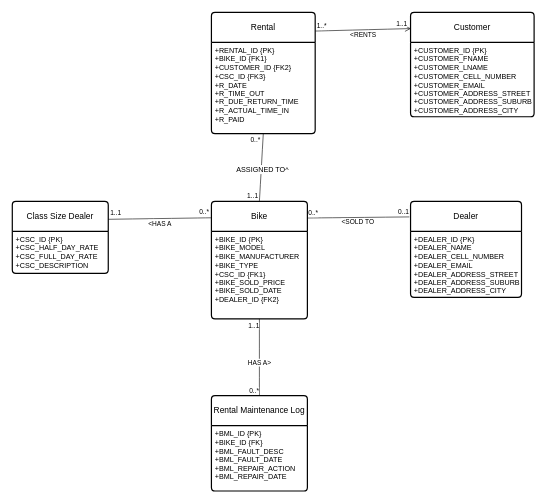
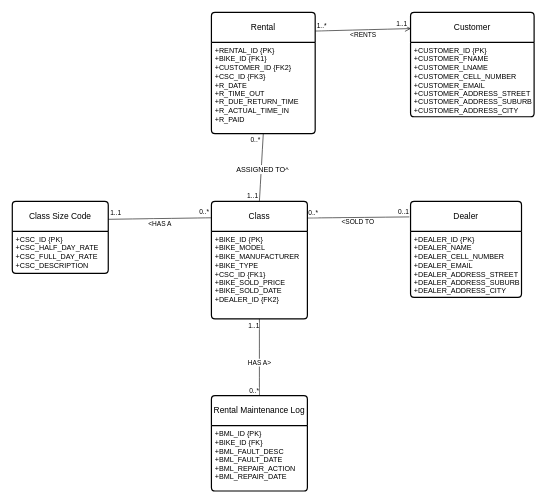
(60, 216) -> (60, 216)
(260, 216) -> (260, 216)
